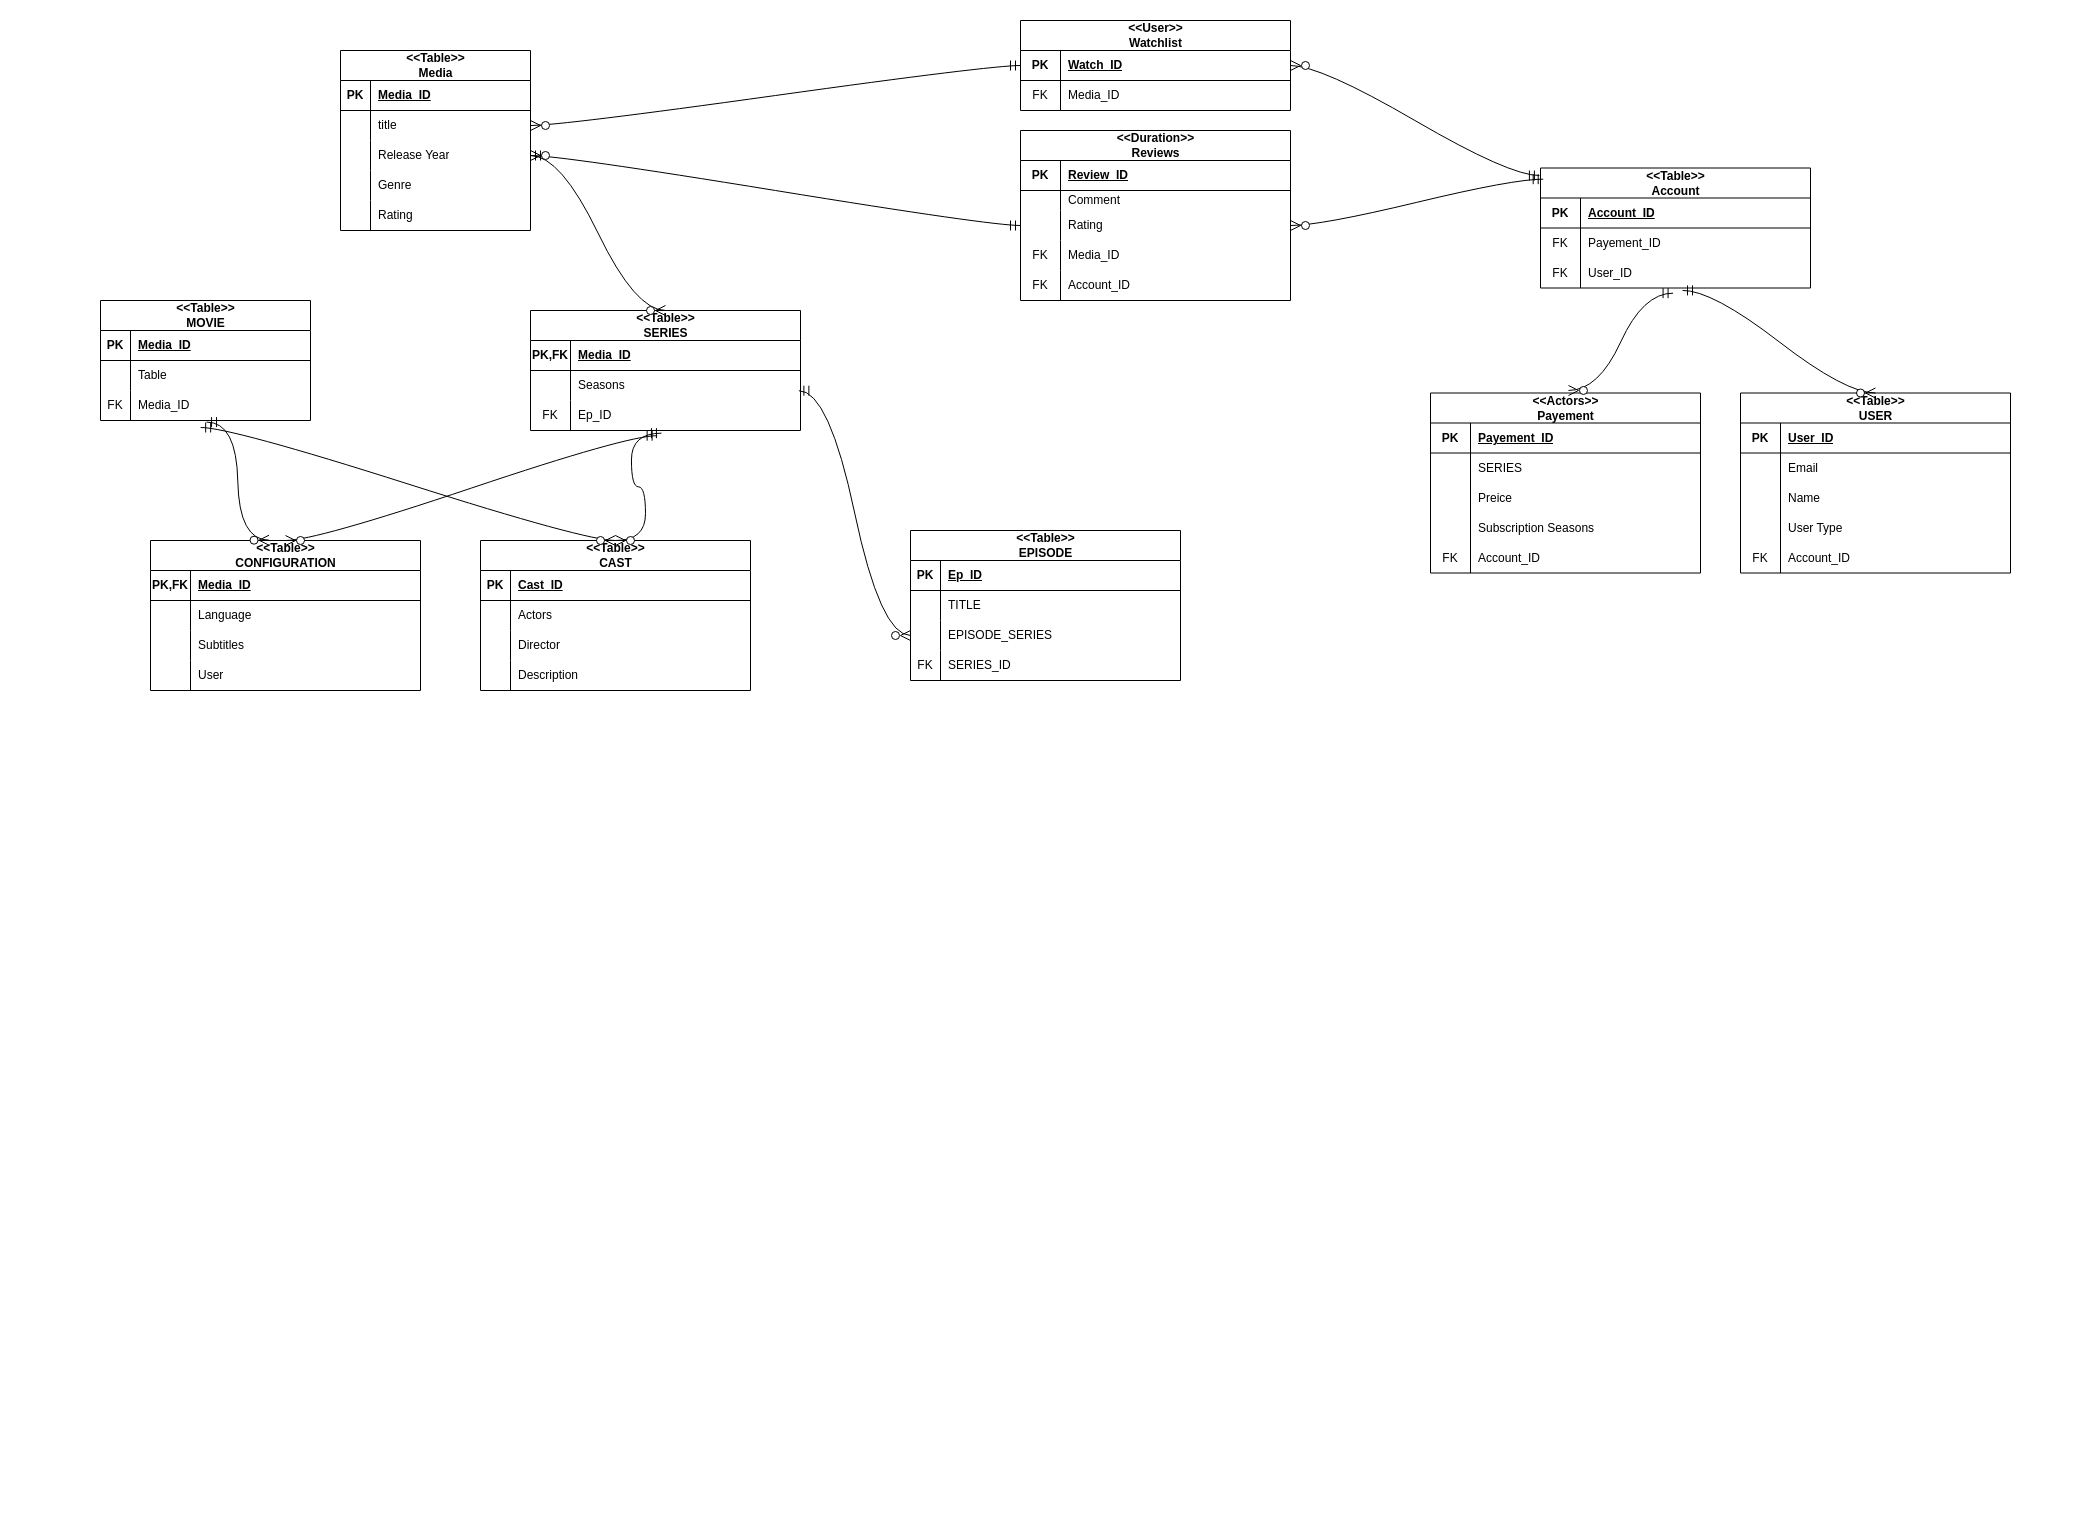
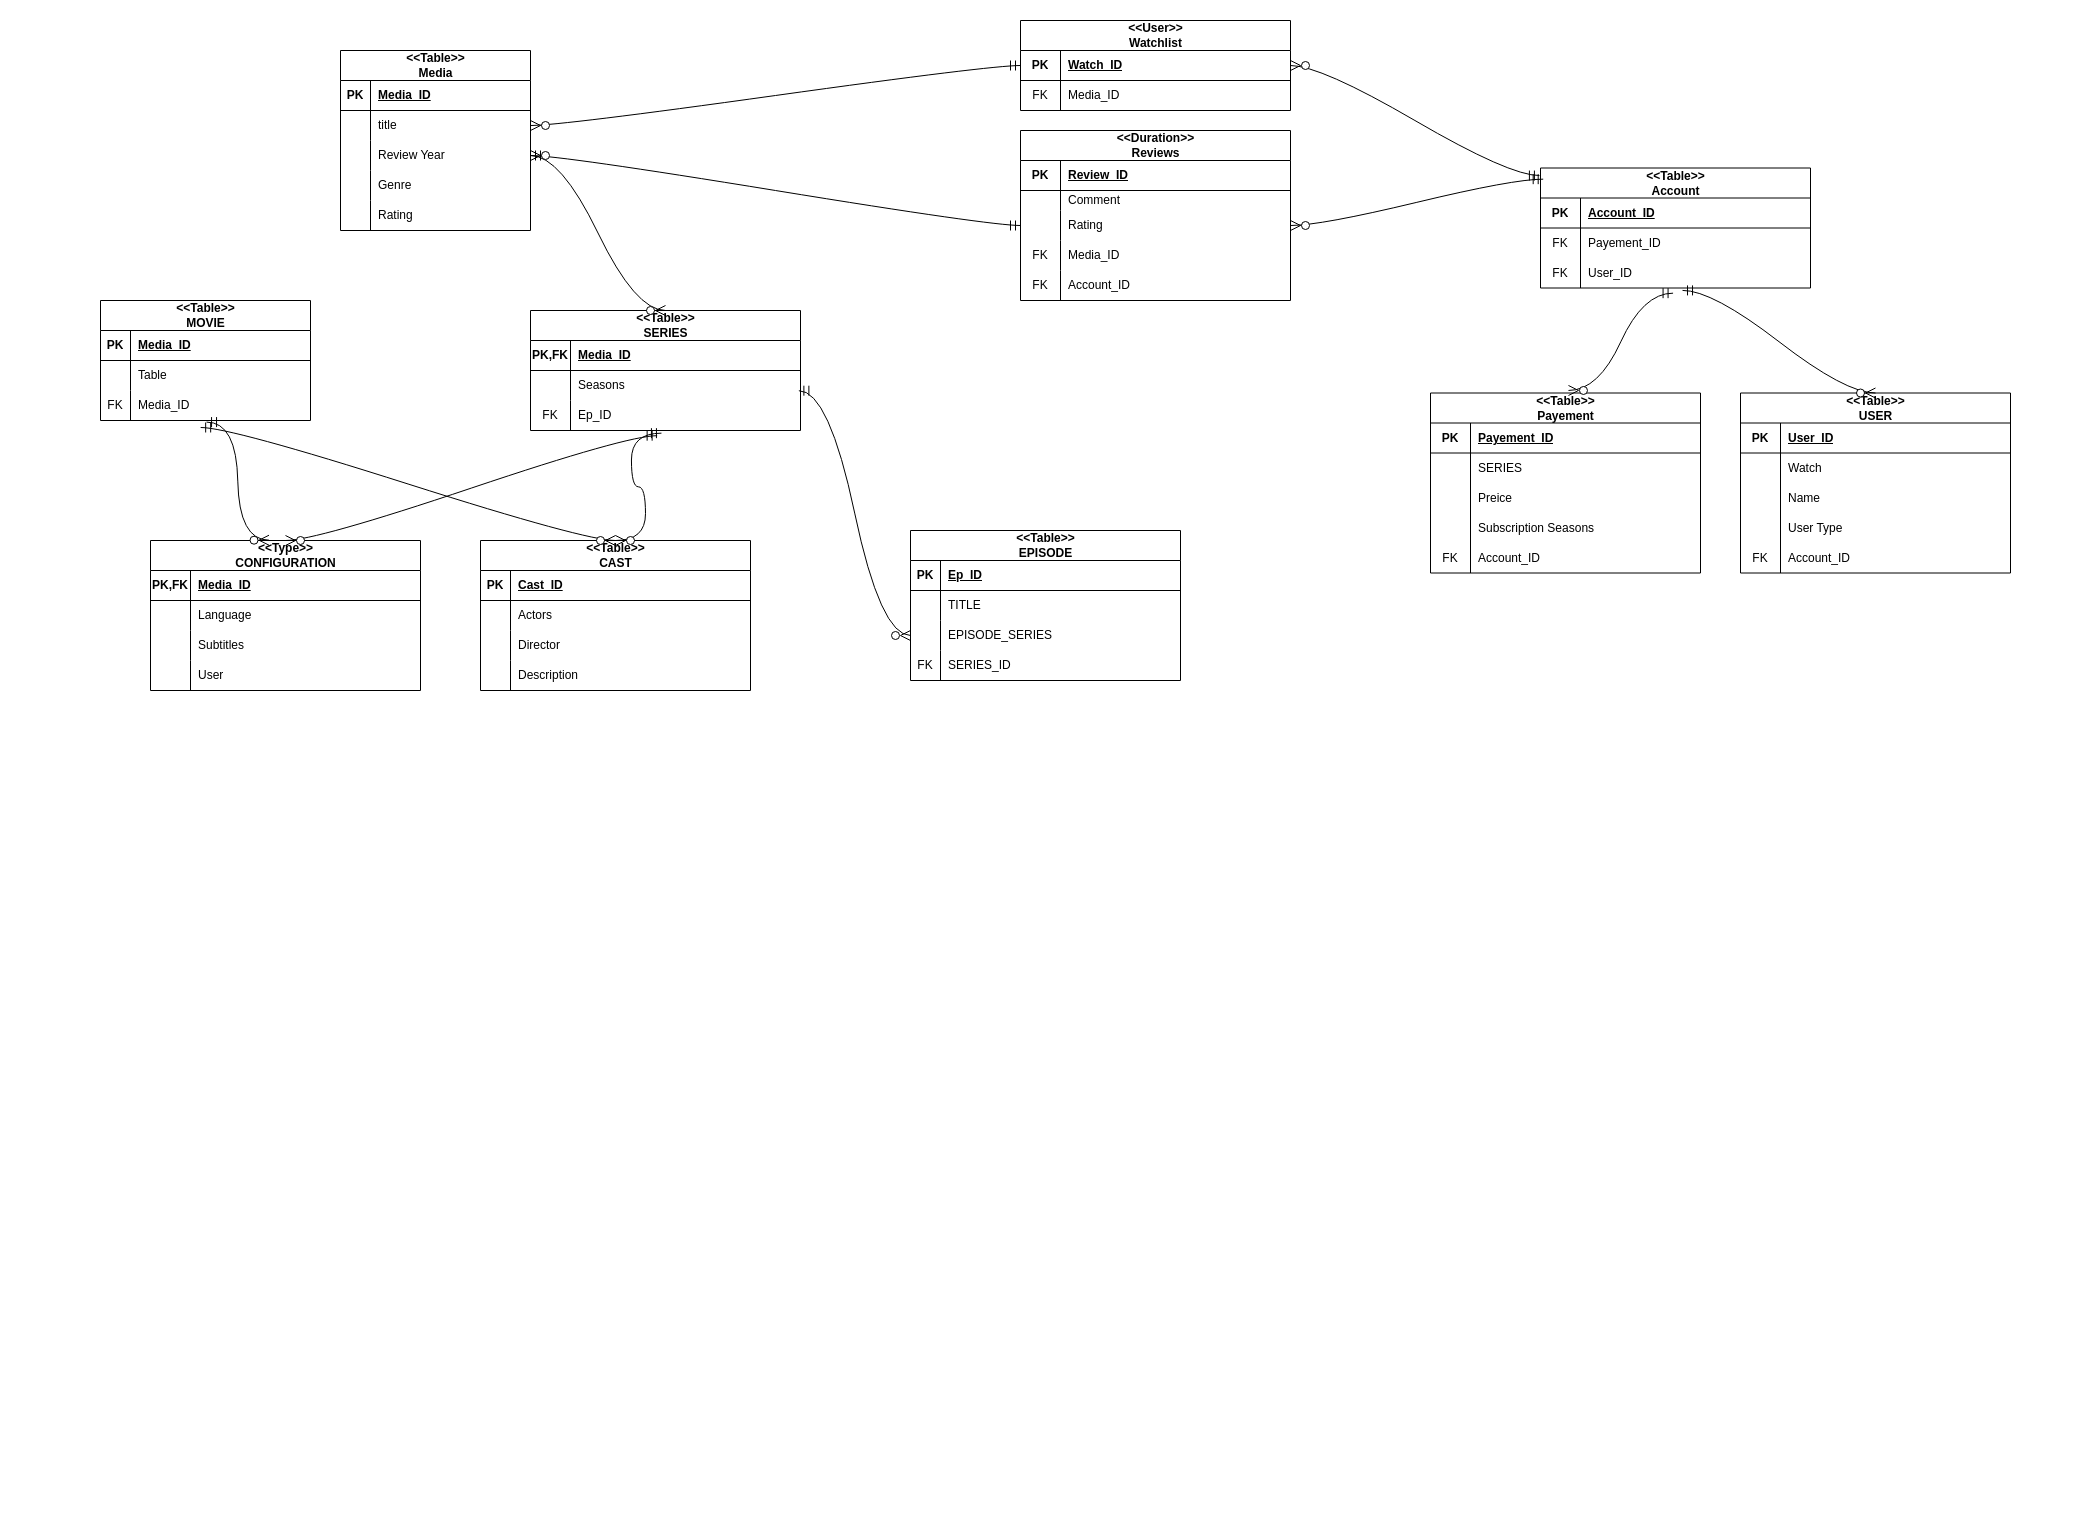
(416, 156) -> (412, 156)
(1566, 409) -> (1566, 409)
(1802, 469) -> (1805, 469)
(286, 556) -> (286, 556)
